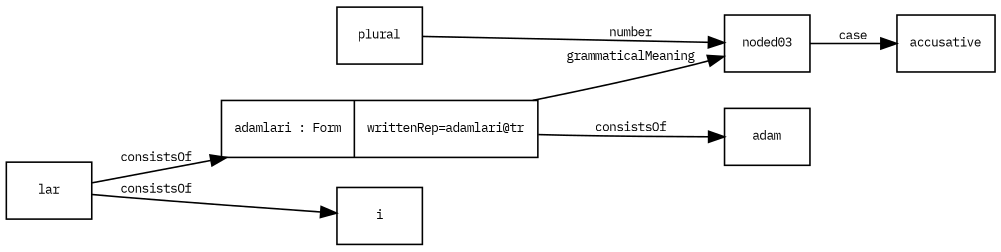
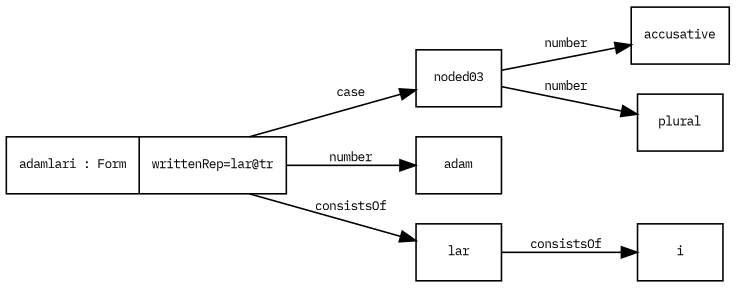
(853, 36) -> (566, 44)
(565, 39) -> (562, 99)
(631, 57) -> (351, 93)
(446, 128) -> (213, 165)
(631, 128) -> (351, 158)
(151, 172) -> (325, 215)
